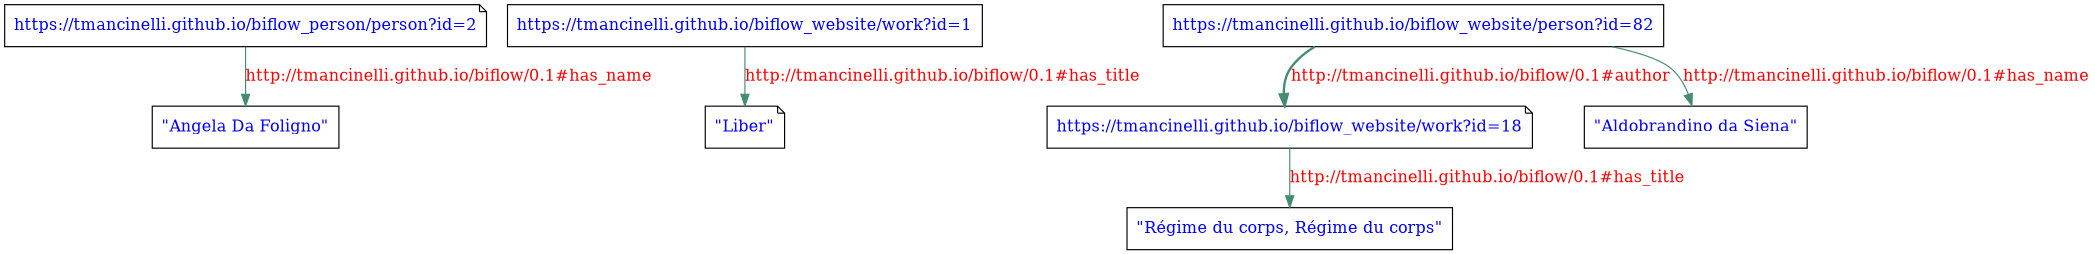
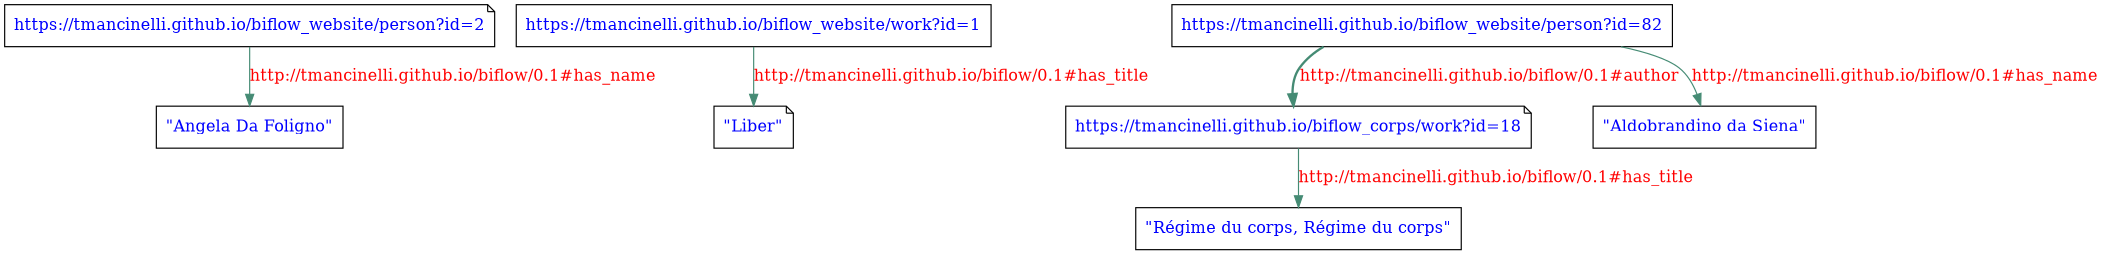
(246, 26) -> (250, 26)
(1290, 127) -> (1298, 127)
